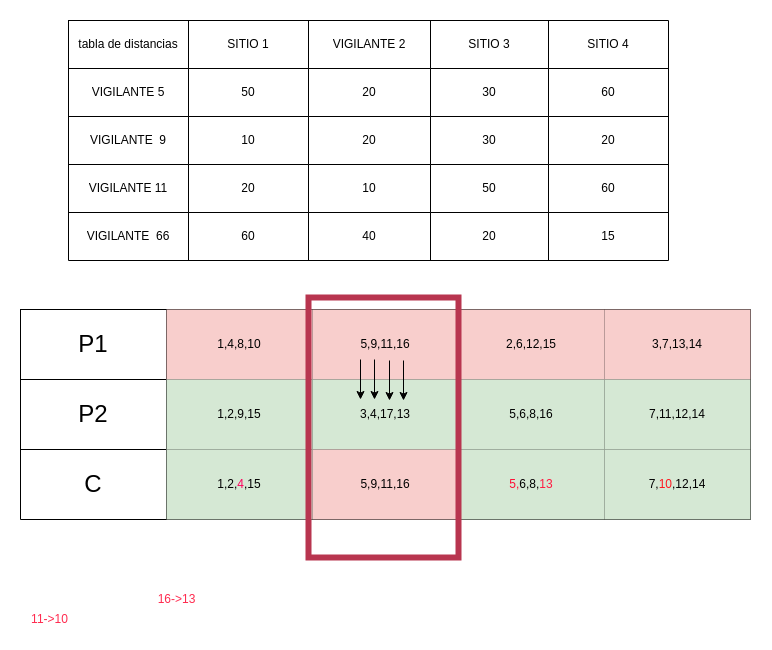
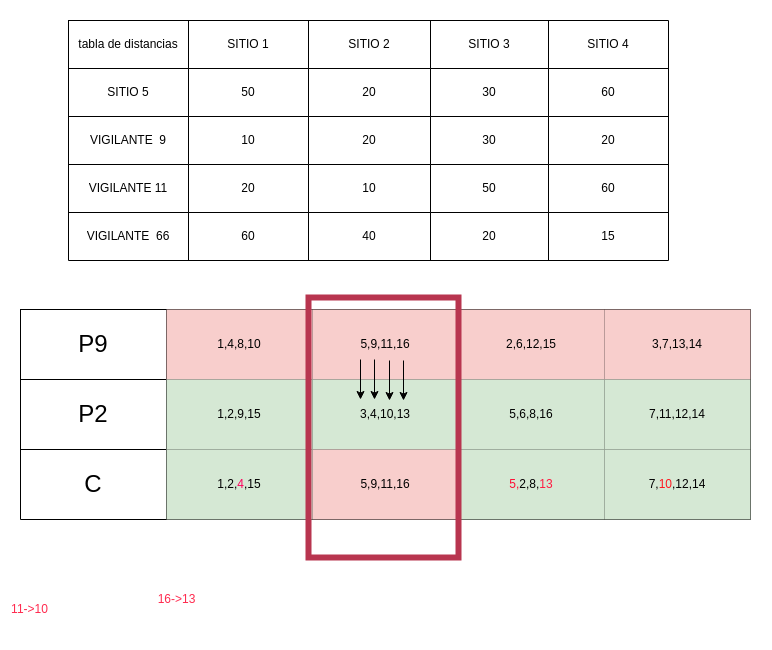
(370, 45) -> (370, 45)
(129, 93) -> (129, 93)
(94, 345) -> (94, 345)
(386, 415) -> (386, 415)
(532, 485) -> (532, 485)
(49, 620) -> (29, 610)
